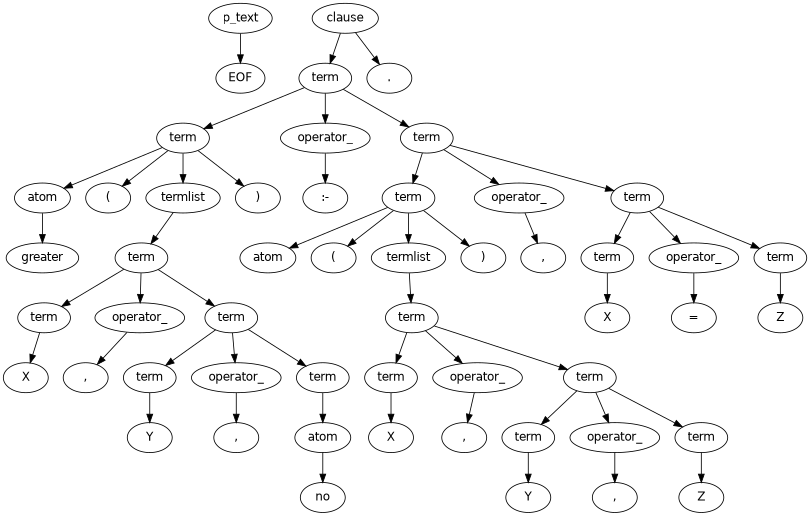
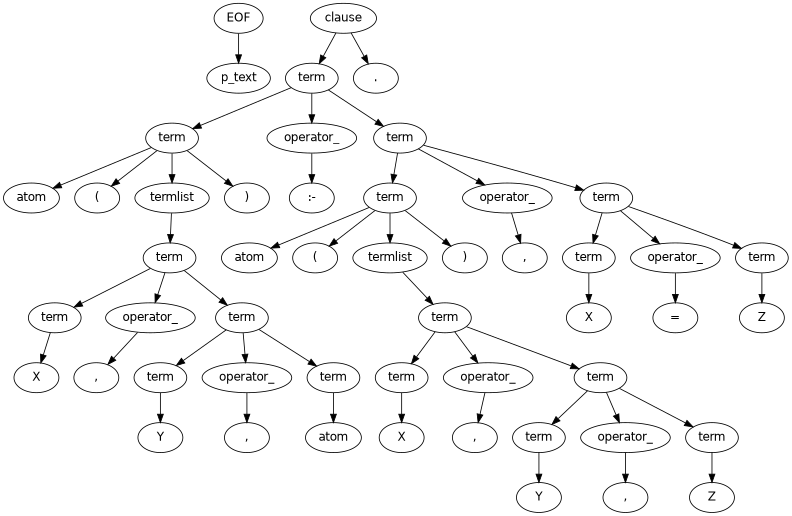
(240, 44) -> (239, 44)
(42, 258) -> none
(323, 498) -> none
